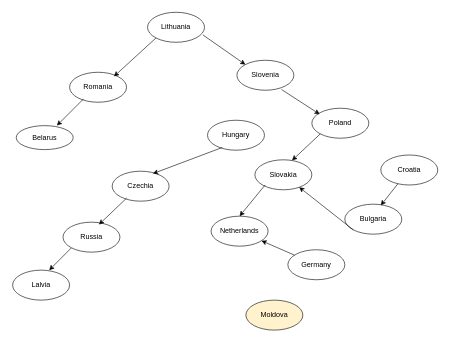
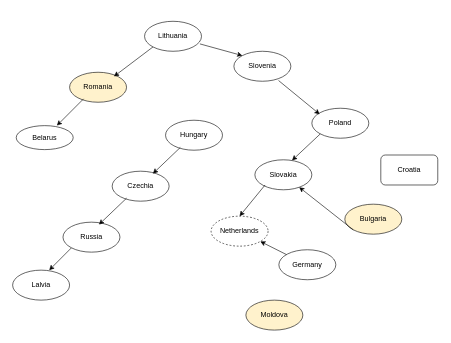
(176, 27) -> (173, 36)
(265, 75) -> (262, 66)
(98, 87) -> (98, 87)
(236, 135) -> (194, 135)
(409, 170) -> (409, 170)
(391, 193) -> none
(373, 219) -> (373, 219)
(239, 231) -> (239, 231)
(316, 265) -> (307, 265)
